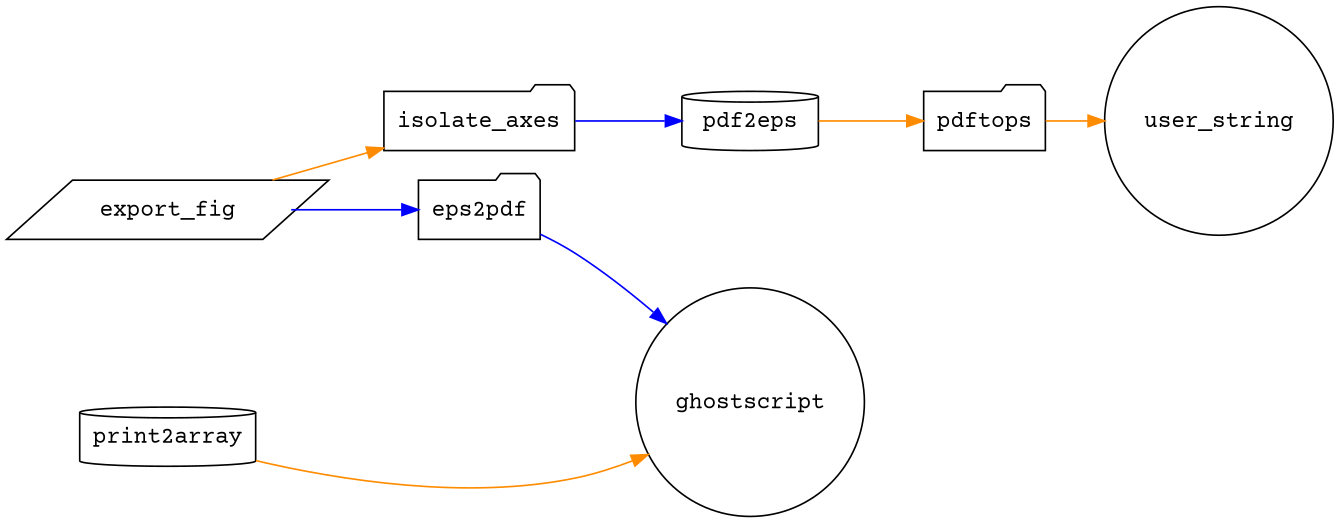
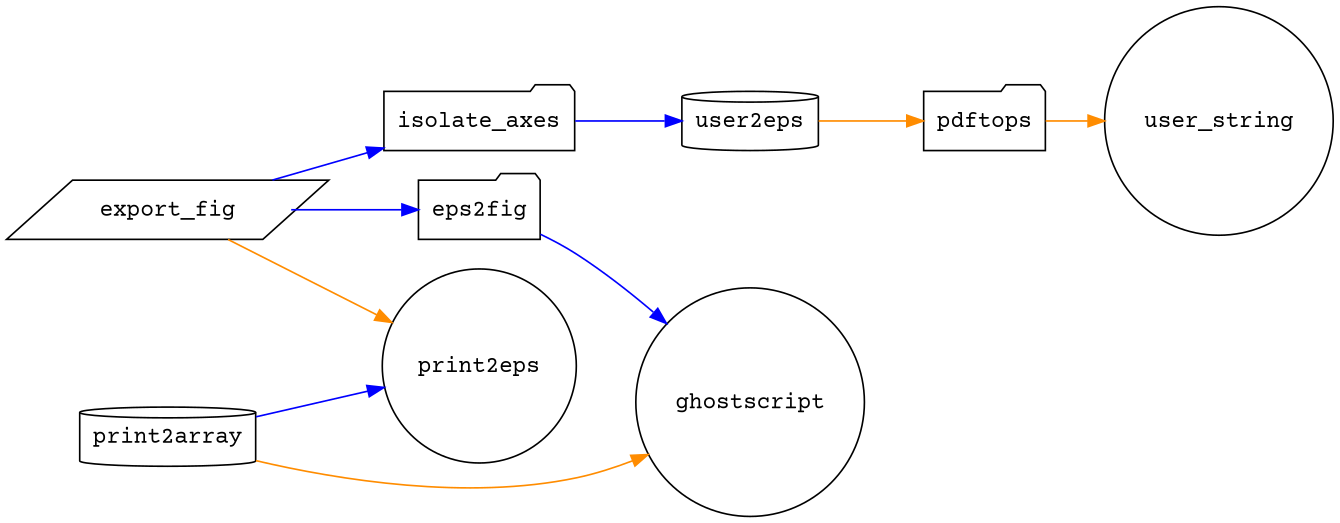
(750, 121) -> (750, 121)
(320, 166) -> (320, 166)
(479, 210) -> (479, 210)
none -> (479, 366)
